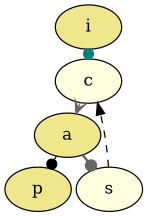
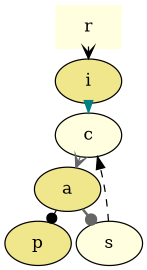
none -> (88, 27)
(88, 50) -> (88, 104)
